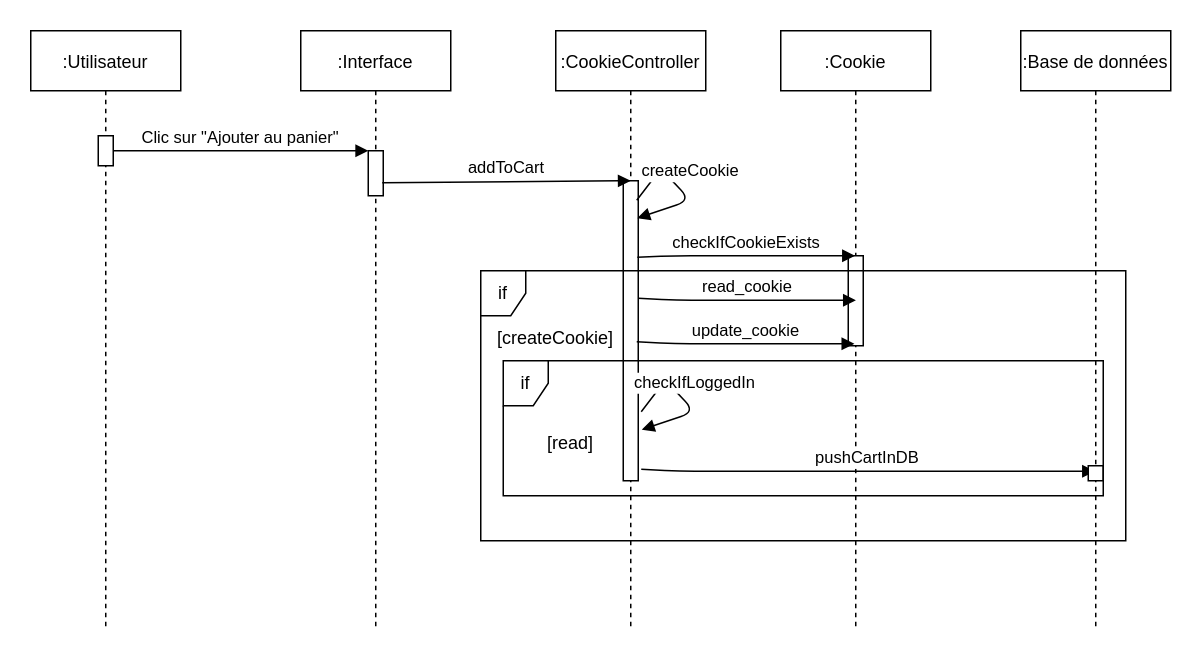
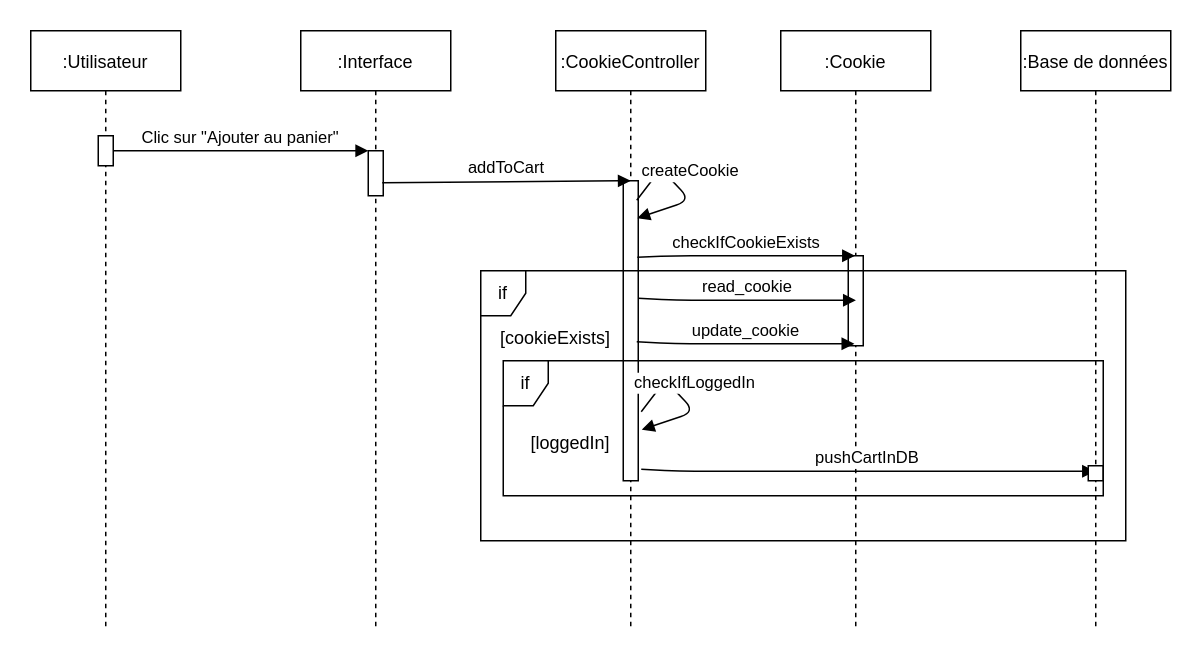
(556, 338) -> (556, 338)
(571, 443) -> (571, 443)
